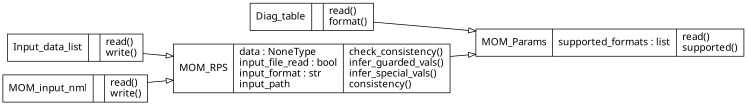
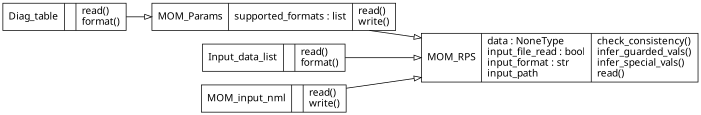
(710, 48) -> (374, 22)
(121, 53) -> (320, 63)
(459, 56) -> (392, 34)
(381, 84) -> (611, 73)
